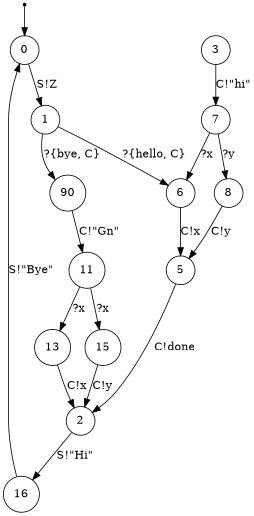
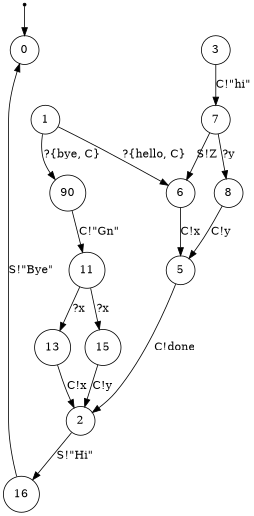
(34, 81) -> none
(207, 154) -> (207, 154)
